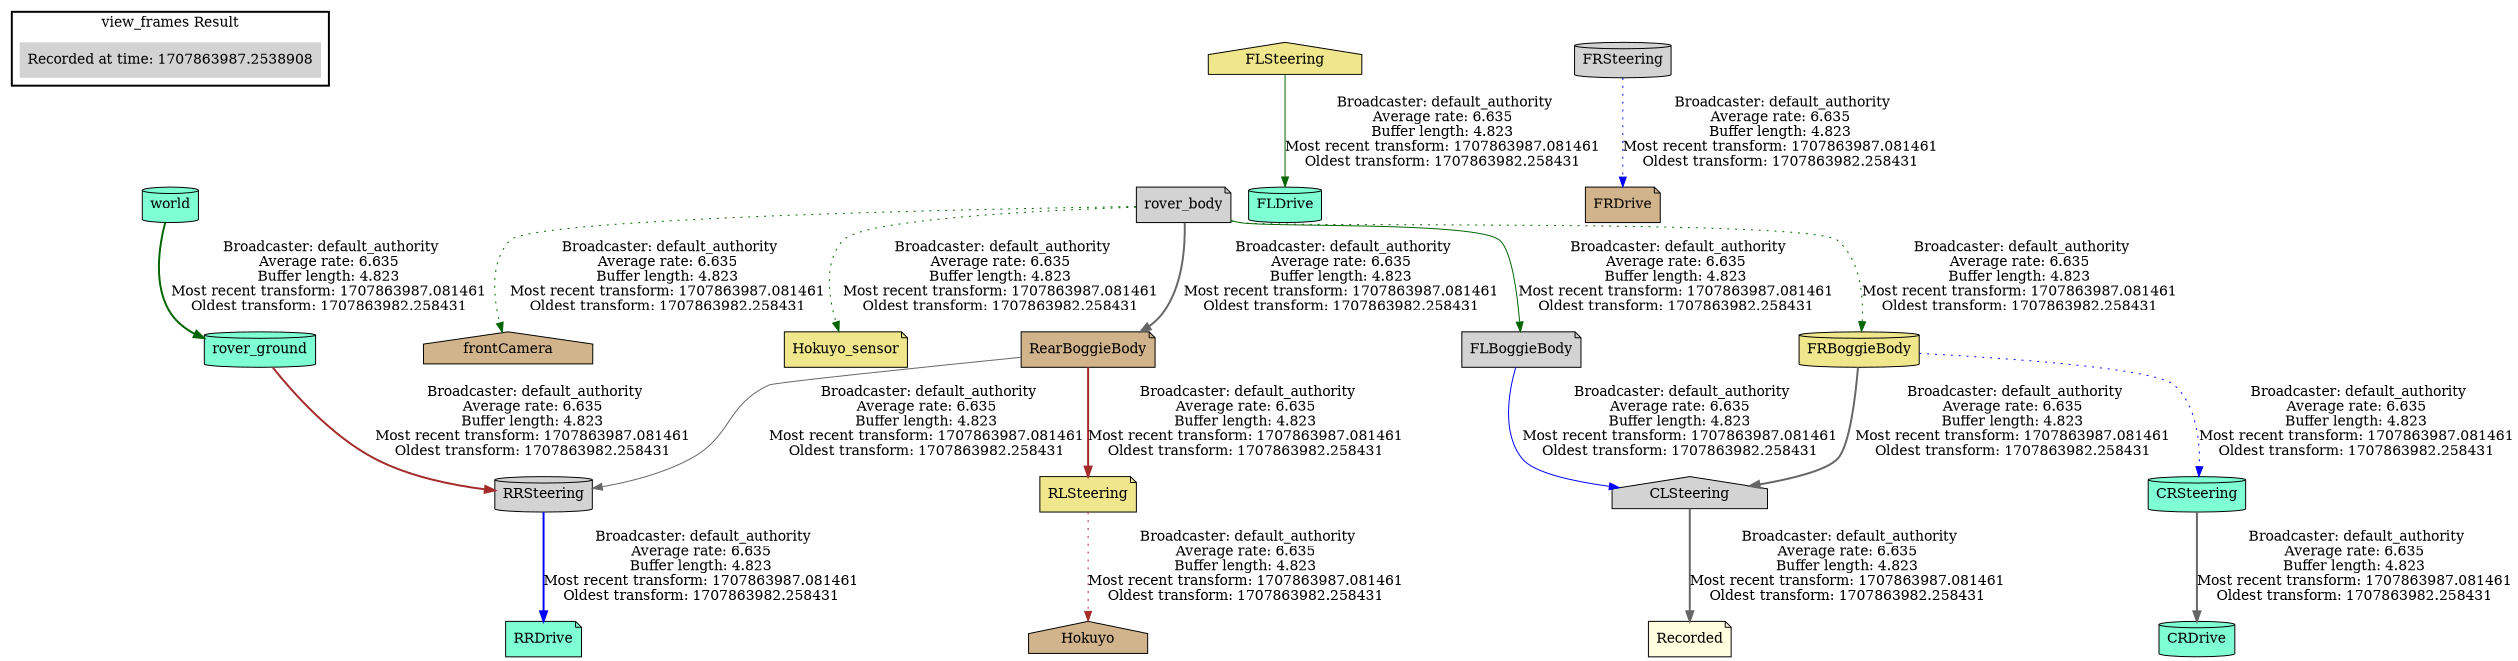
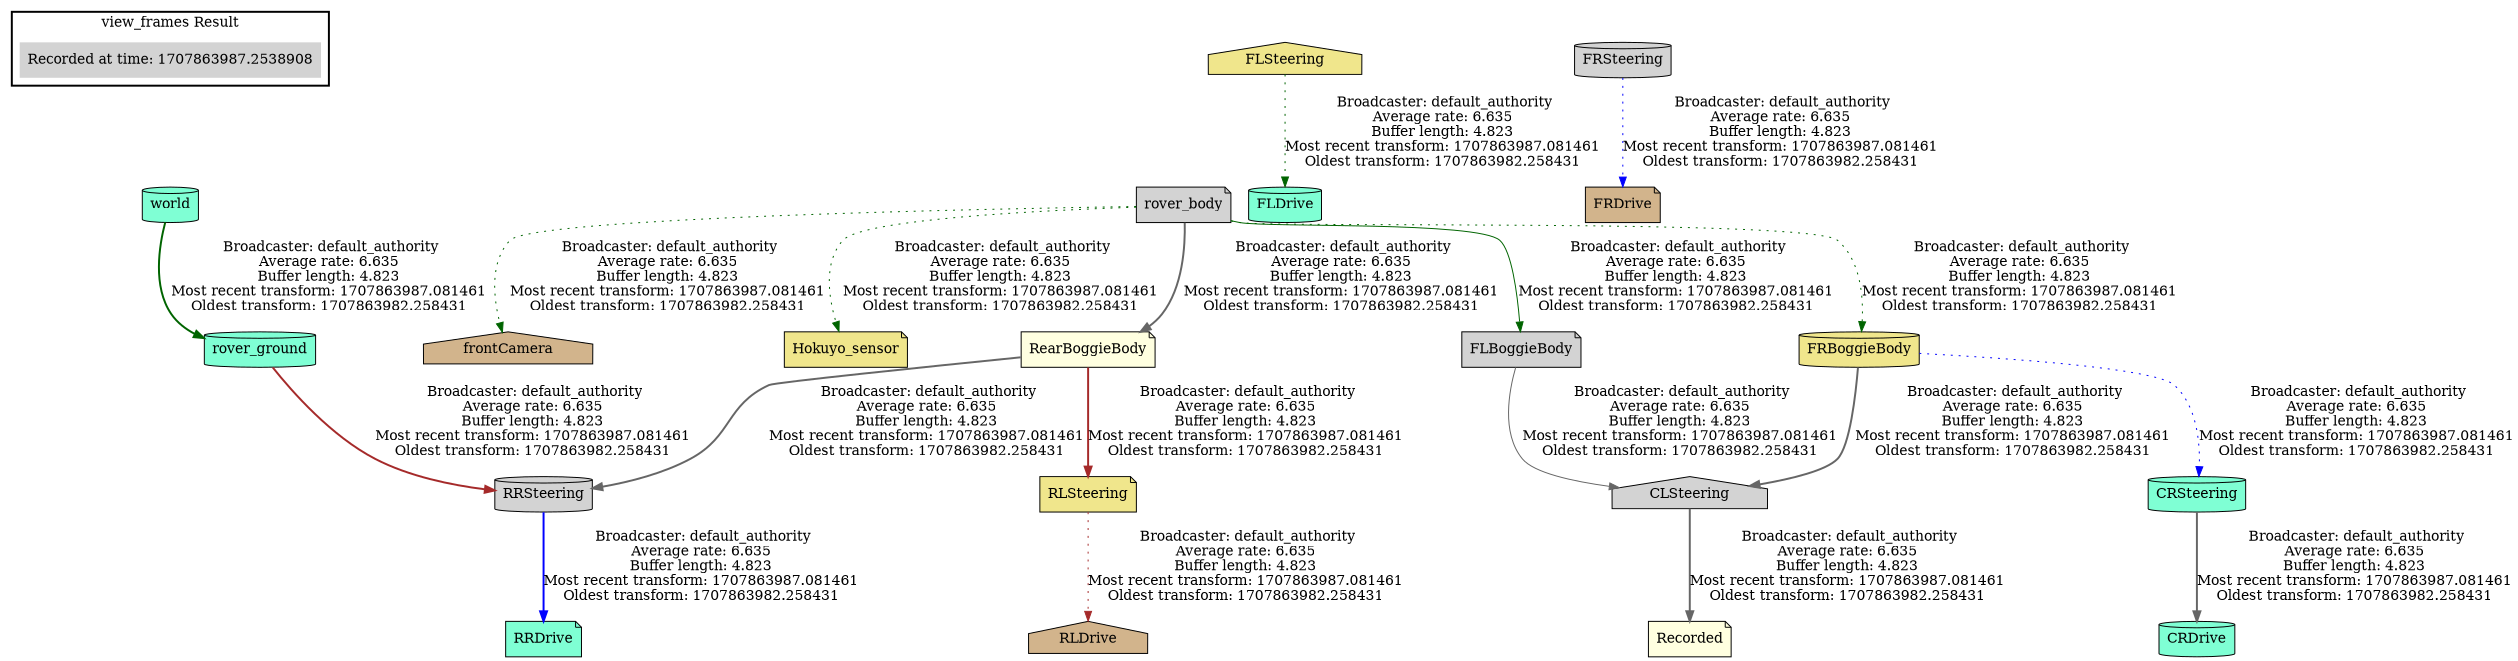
(1285, 126) -> (1285, 126)
(1088, 350) -> (1088, 350)
(794, 381) -> (794, 381)
(1522, 458) -> (1522, 458)
(1088, 639) -> (1088, 639)
